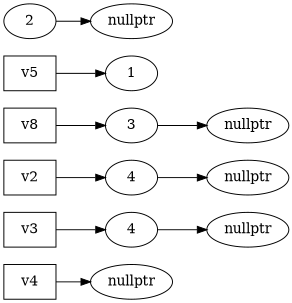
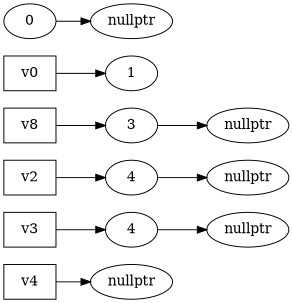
(30, 21) -> (30, 21)
(30, 73) -> (30, 73)
